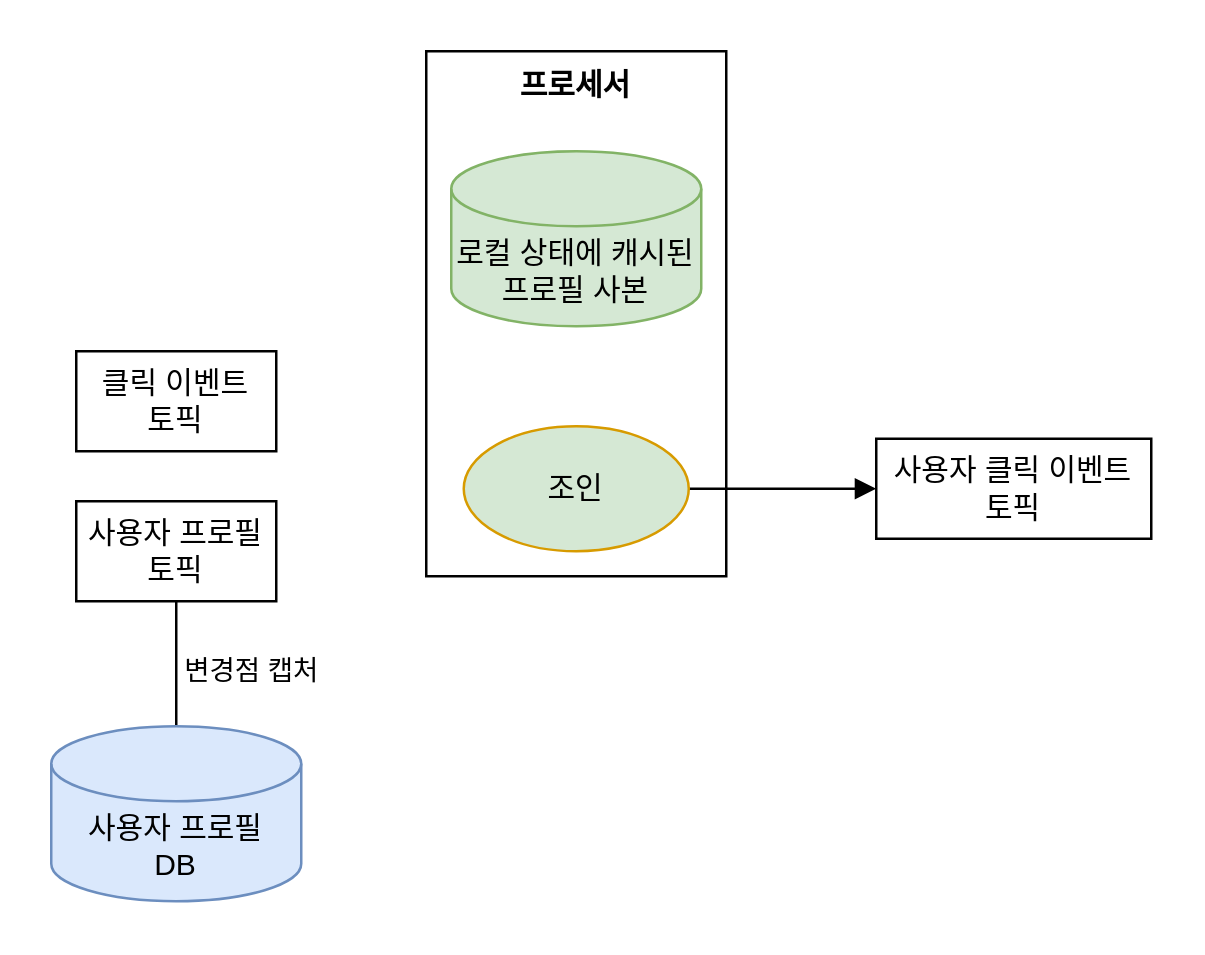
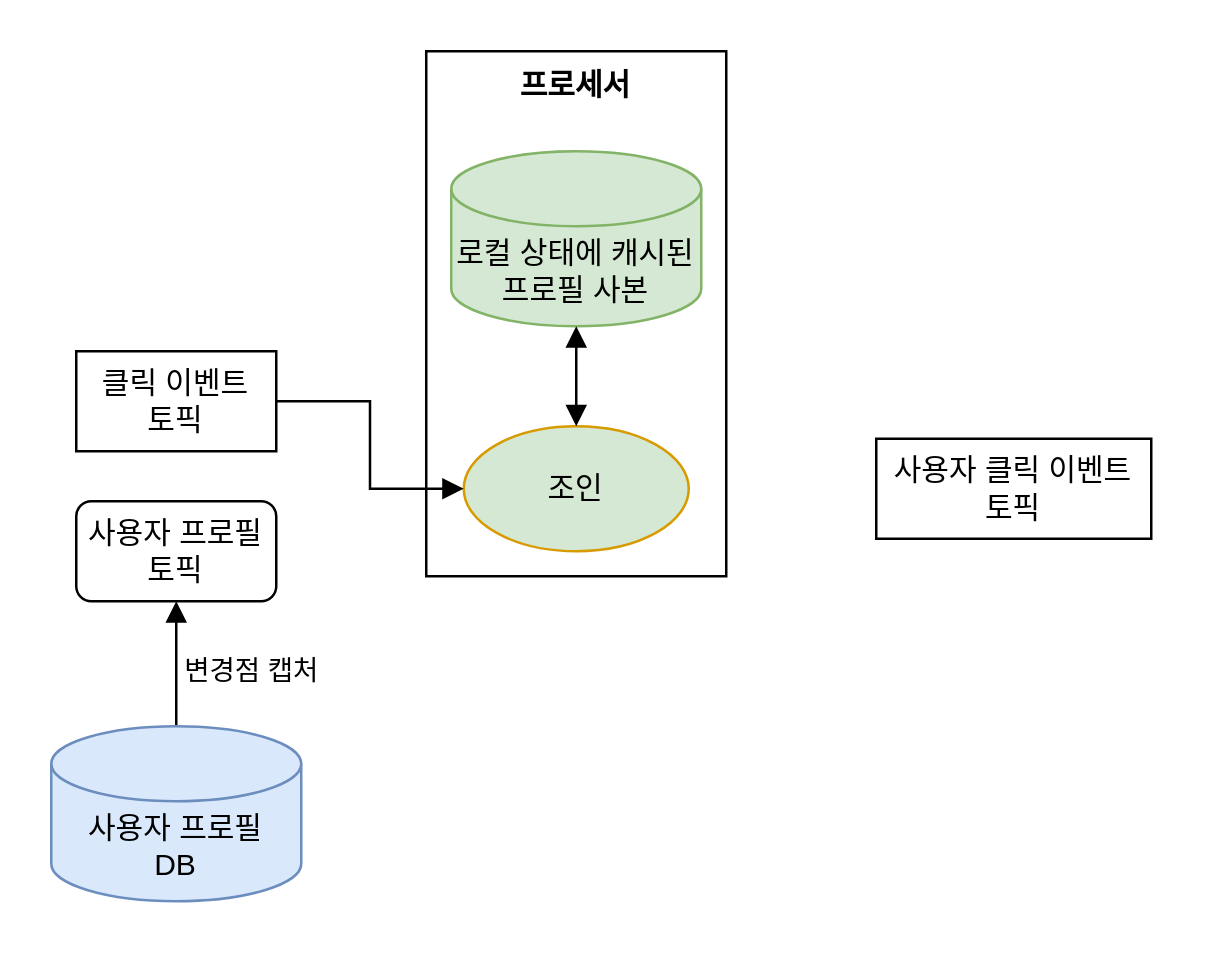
none -> (576, 377)
none -> (370, 434)
(772, 489) -> none
(176, 551) -> (176, 551)
(176, 614) -> (176, 623)
